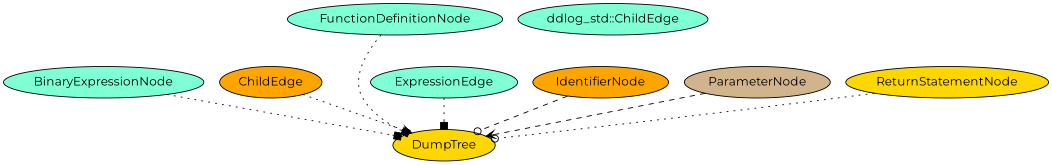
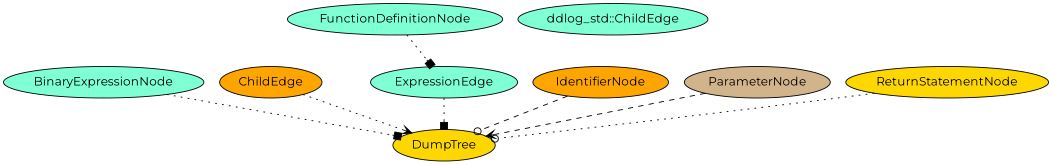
(359, 89) -> (417, 47)
